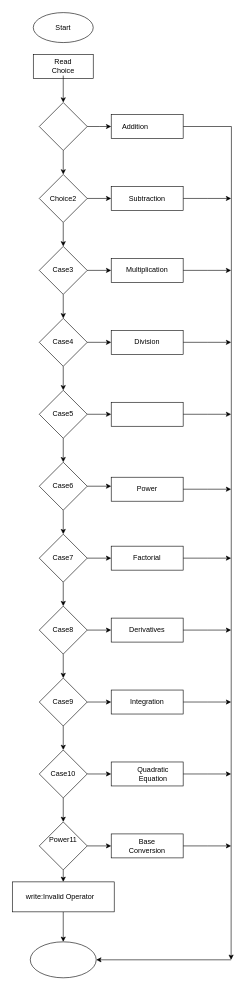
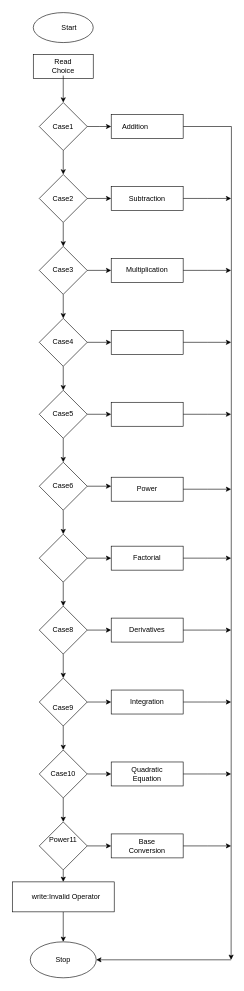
(63, 27) -> (69, 27)
none -> (63, 126)
(63, 198) -> (63, 198)
(147, 342) -> none
(63, 558) -> none
(63, 702) -> (63, 708)
(153, 774) -> (147, 774)
(60, 897) -> (66, 897)
none -> (63, 960)
